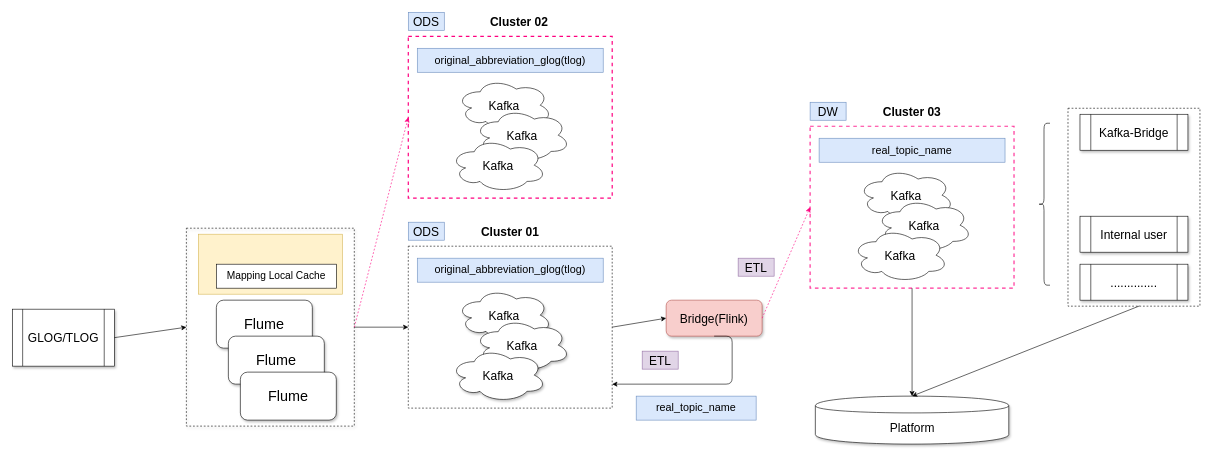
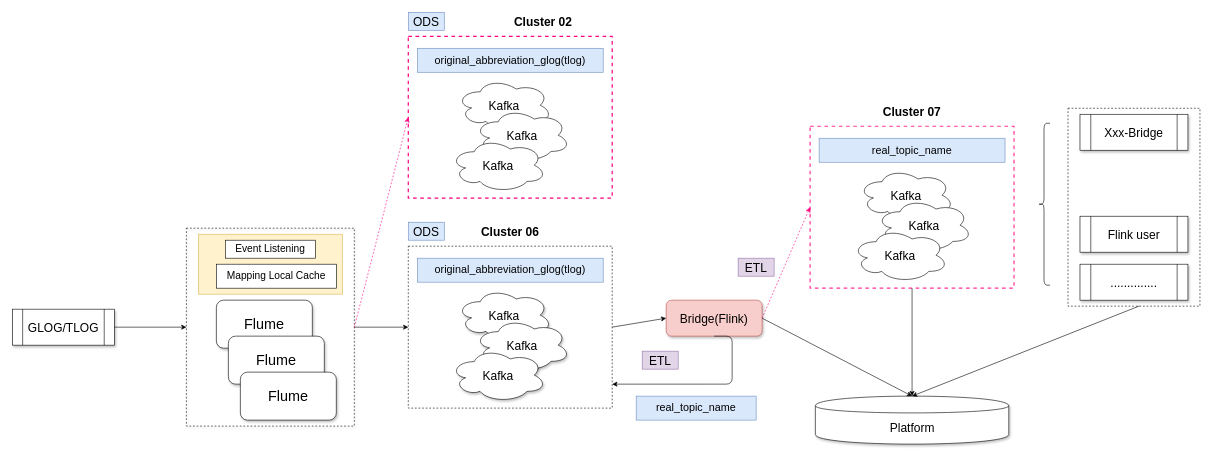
(519, 21) -> (543, 21)
(828, 111) -> none
(912, 111) -> (912, 111)
(1134, 132) -> (1134, 132)
(510, 231) -> (510, 231)
(1134, 234) -> (1134, 234)
none -> (270, 249)
none -> (785, 330)
(63, 338) -> (63, 327)
